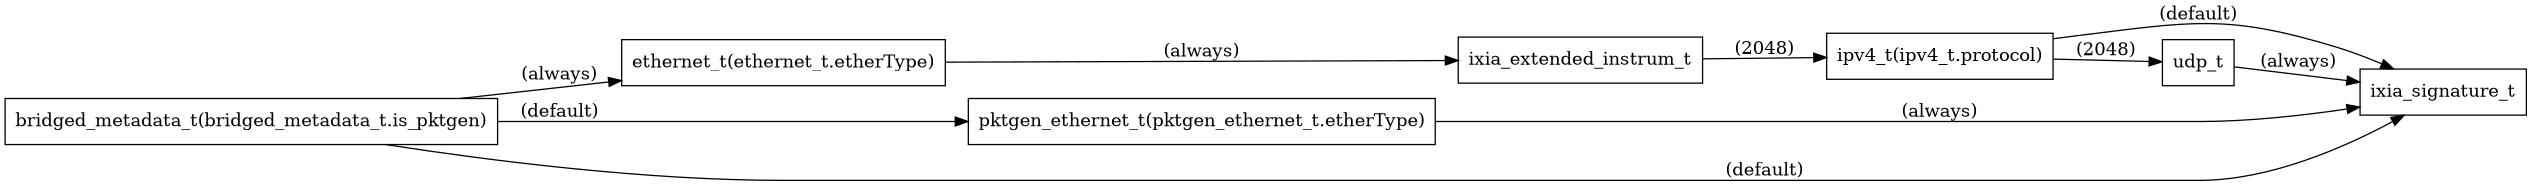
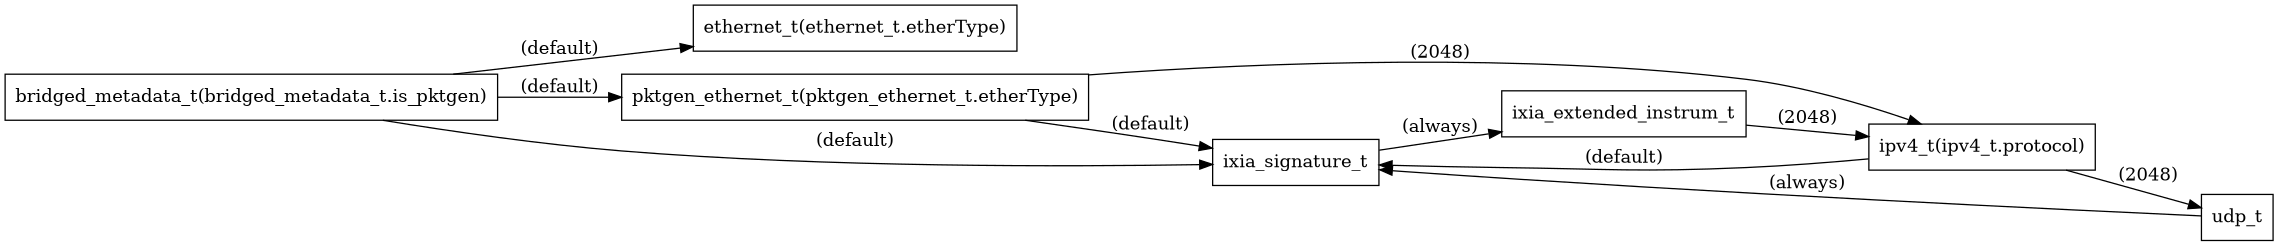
(1195, 61) -> (1434, 142)
none -> (1501, 63)
(560, 75) -> (560, 49)
(1940, 112) -> (1151, 125)
